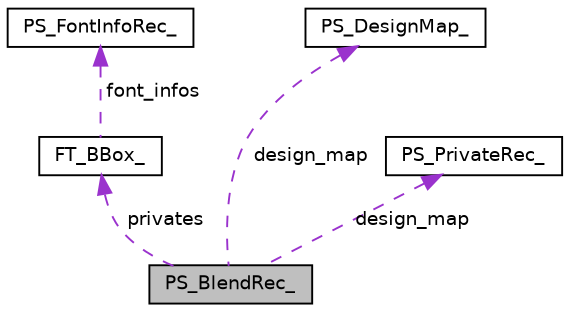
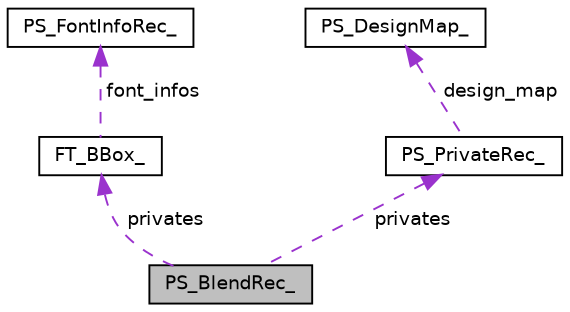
(246, 140) -> (440, 100)
(410, 220) -> (410, 220)
